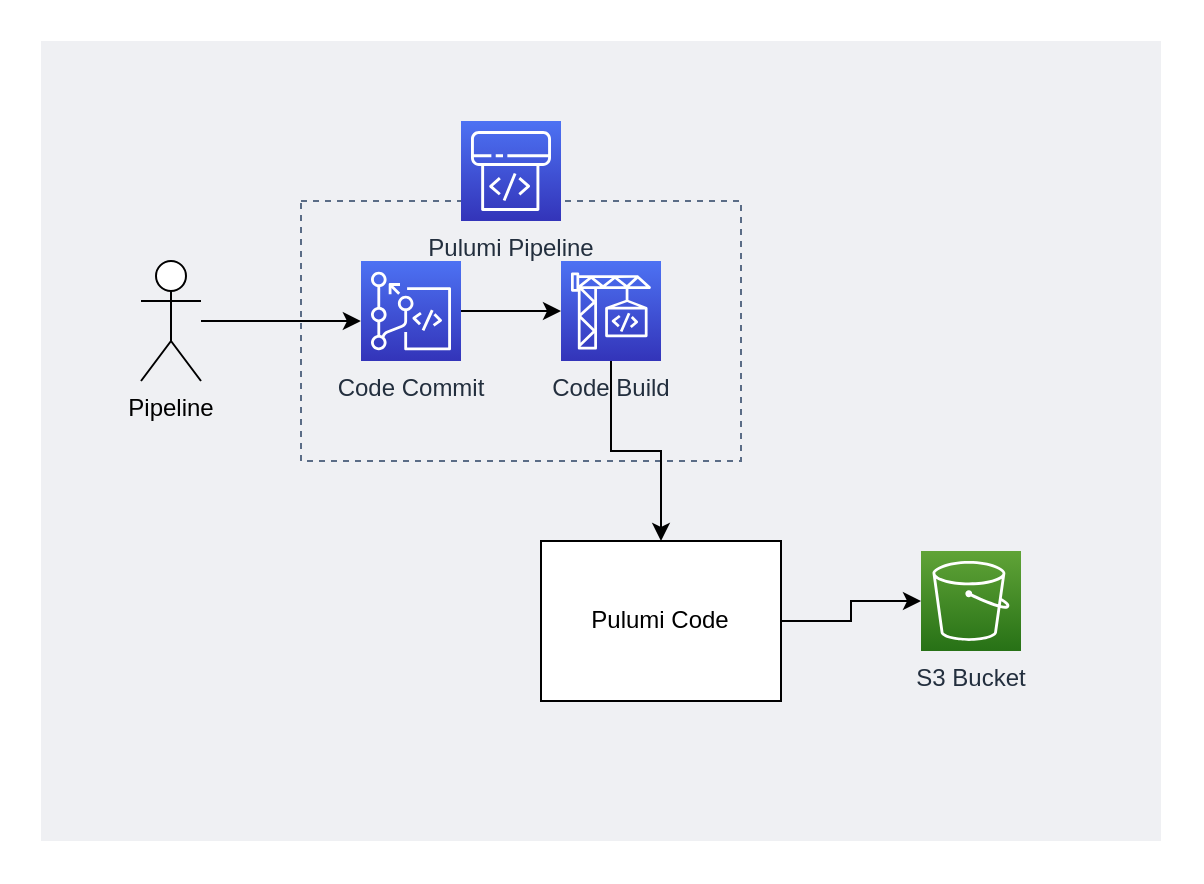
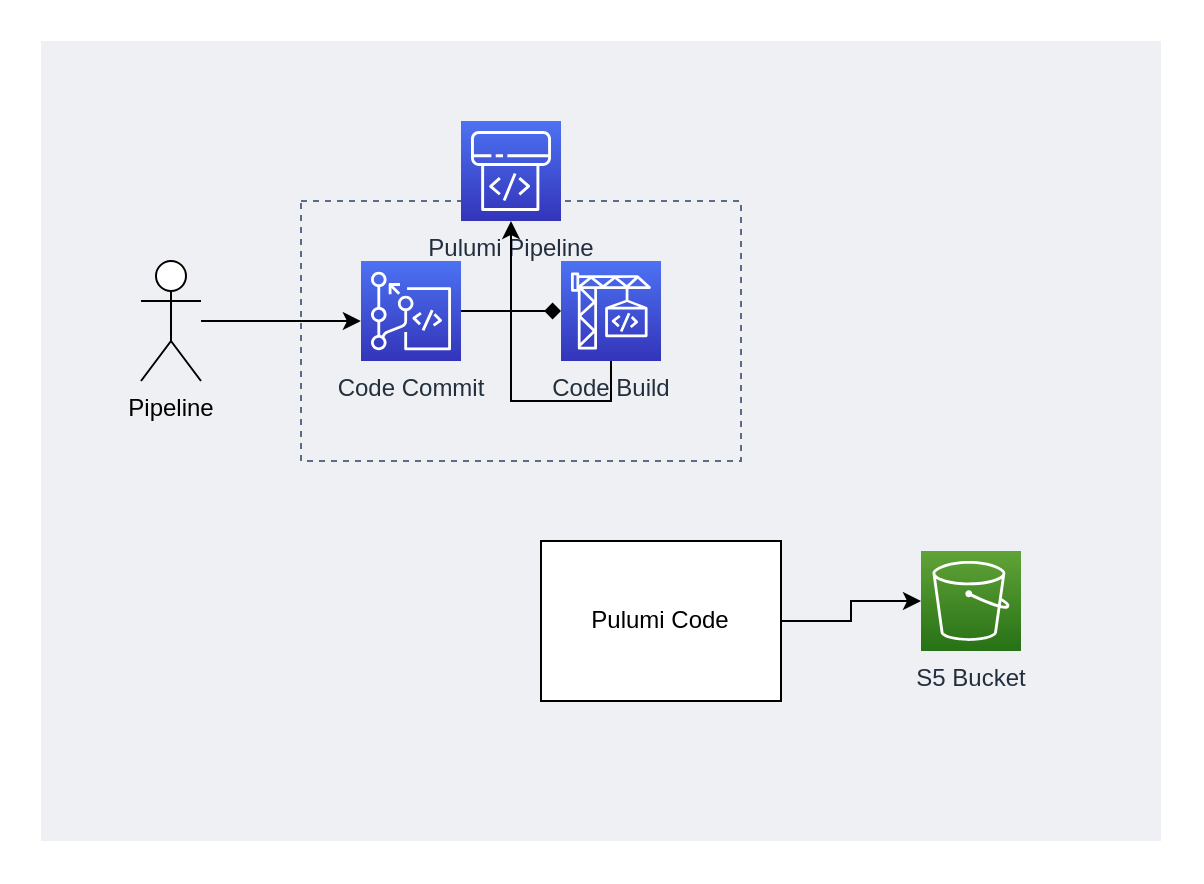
(545, 311) -> (544, 311)
(648, 451) -> (511, 379)
(972, 679) -> (972, 679)
